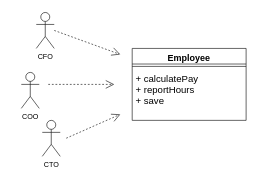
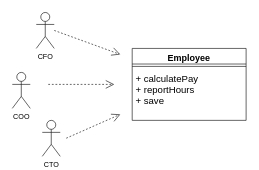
(30, 90) -> (21, 90)
